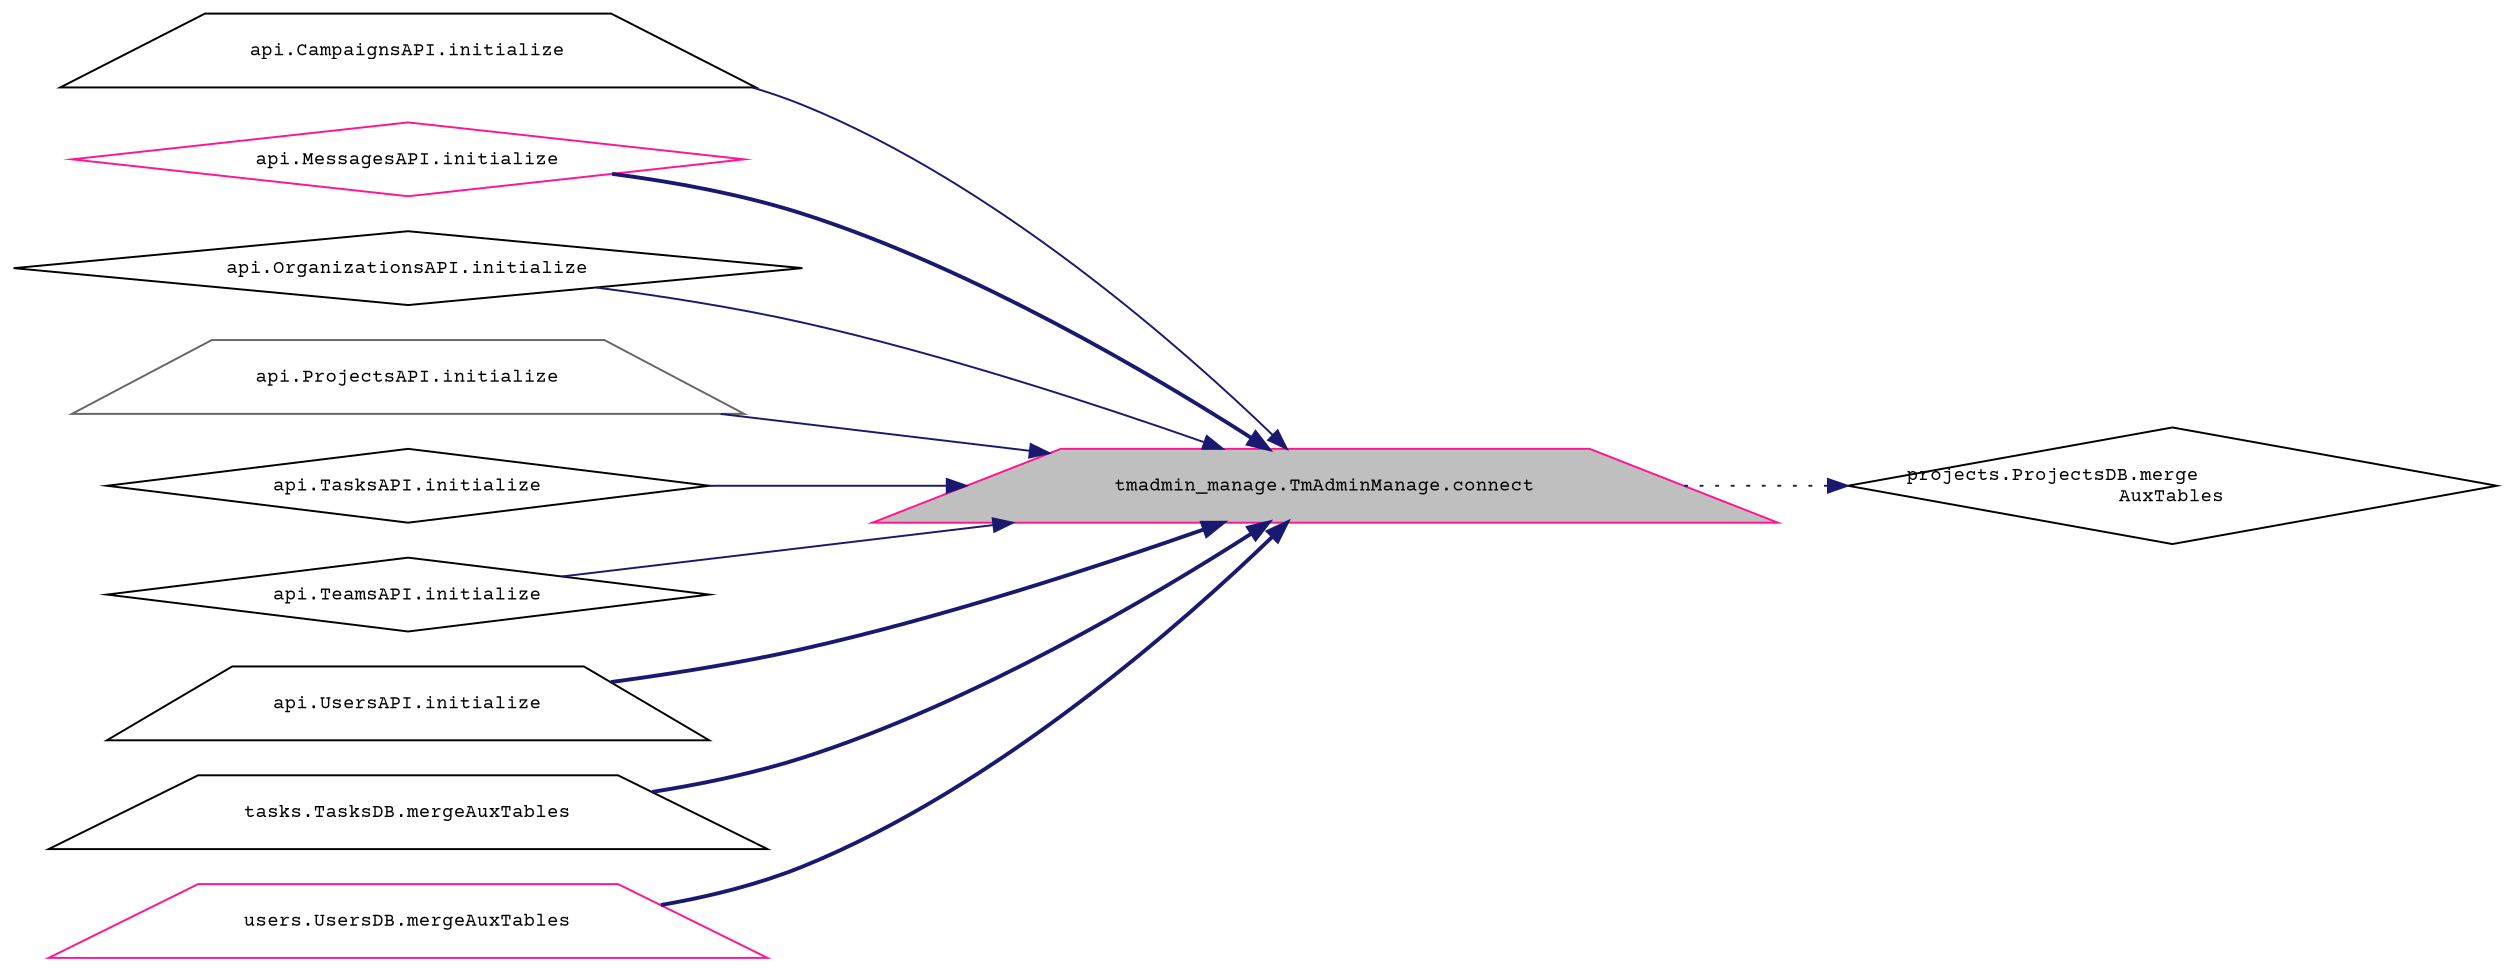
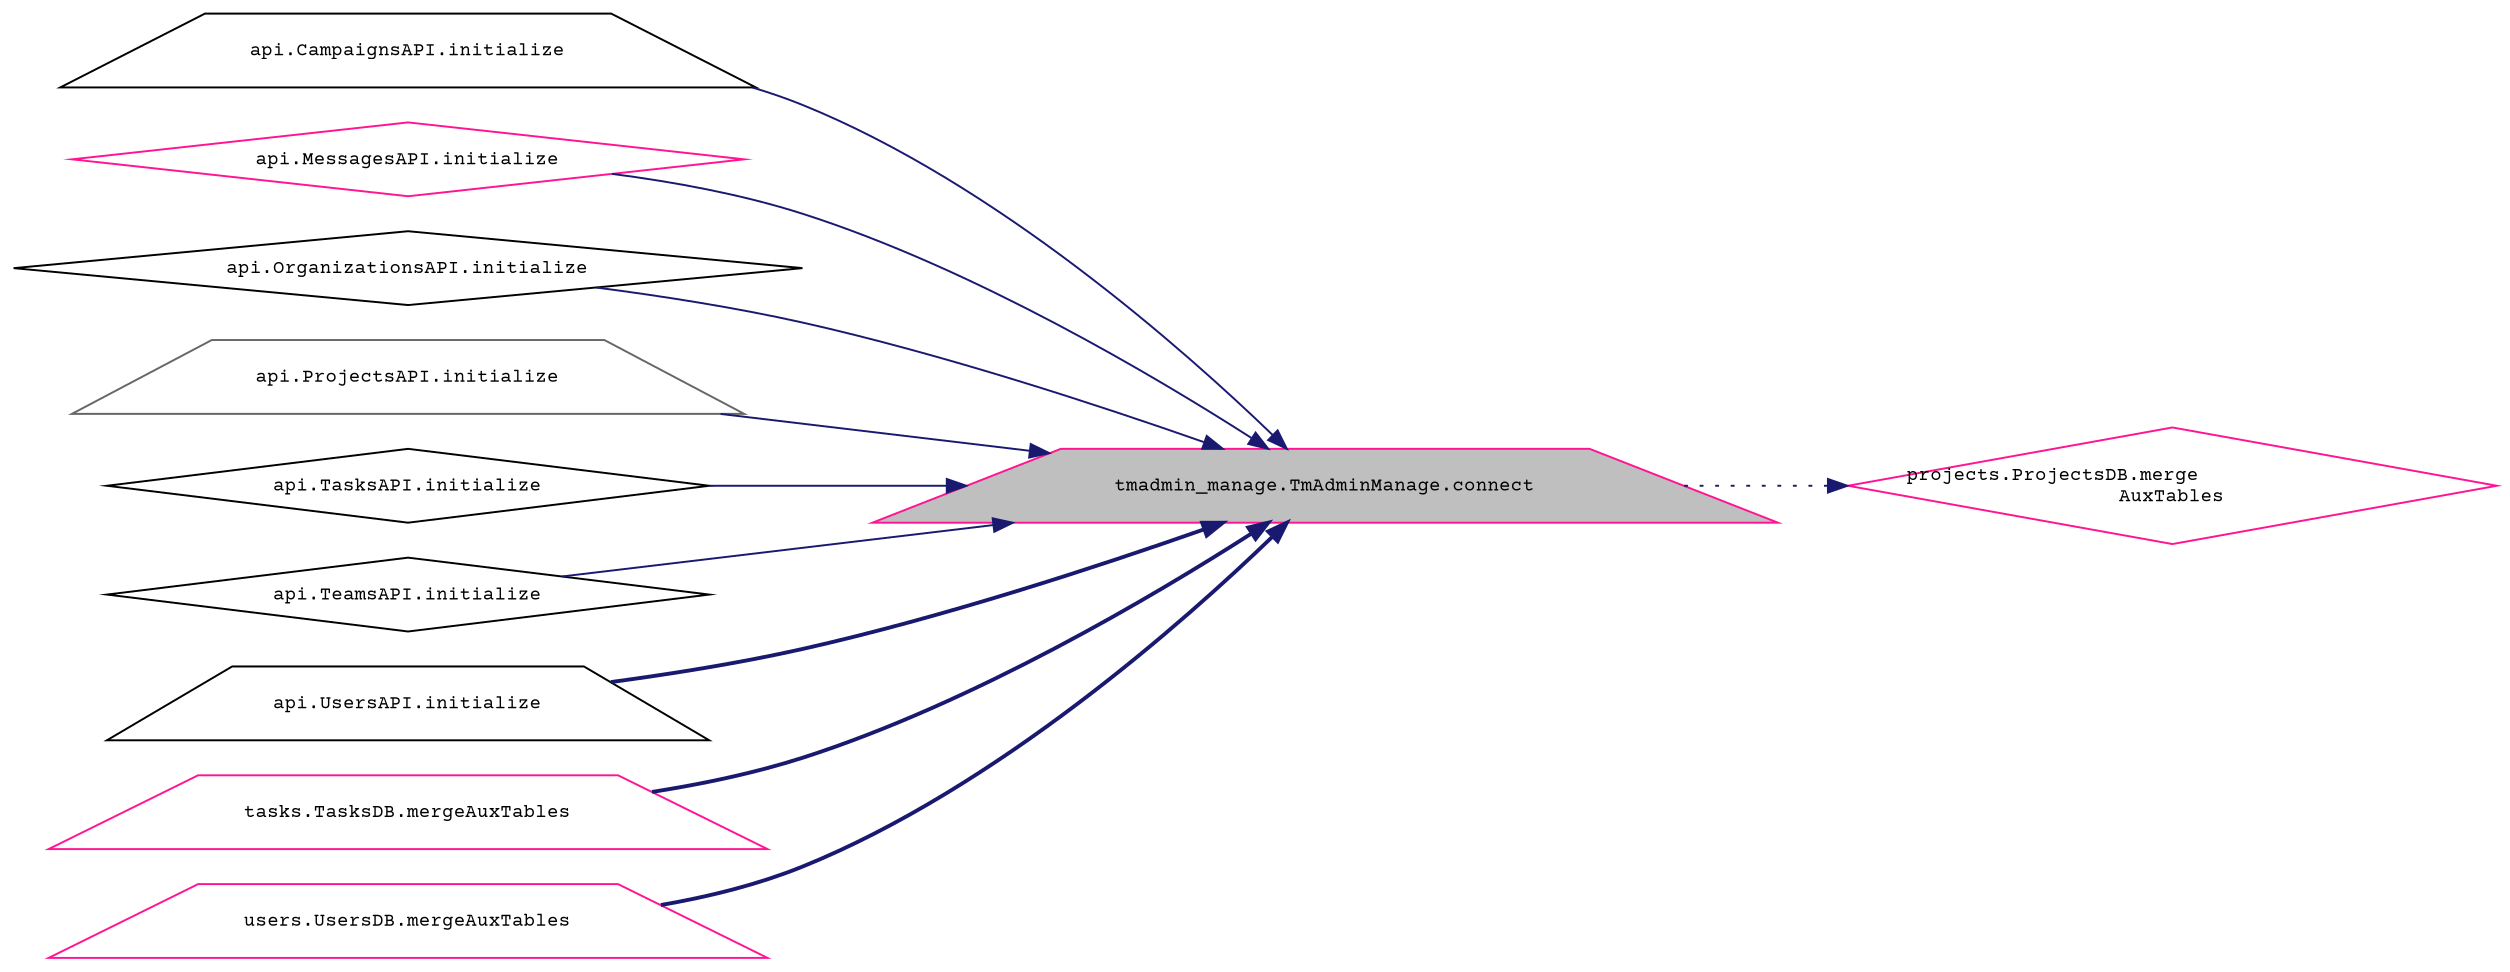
(946, 270) -> (946, 270)
(2172, 486) -> (2172, 486)
(408, 812) -> (408, 812)
